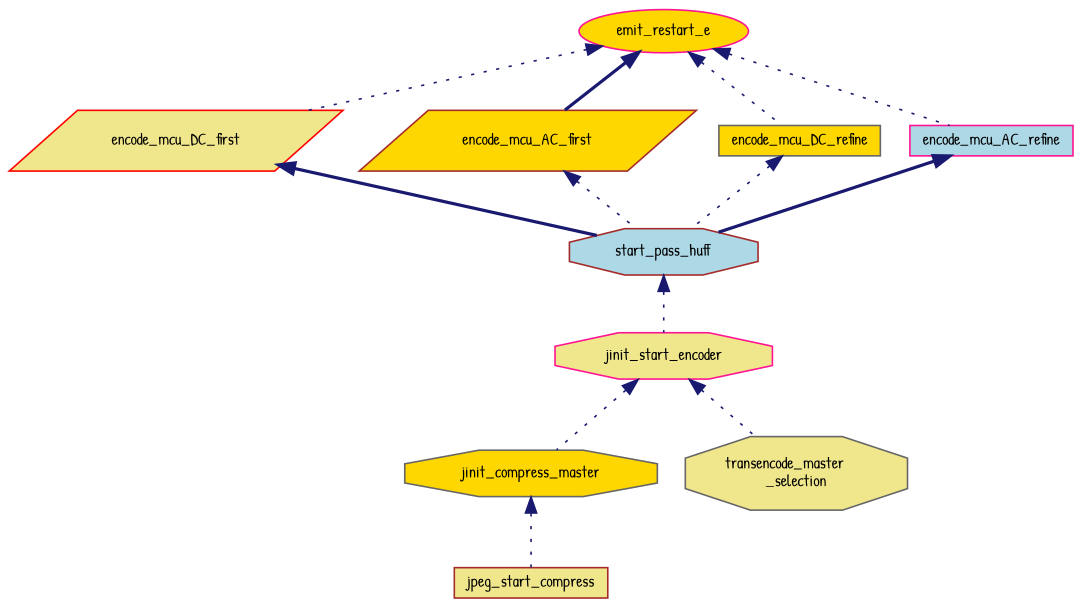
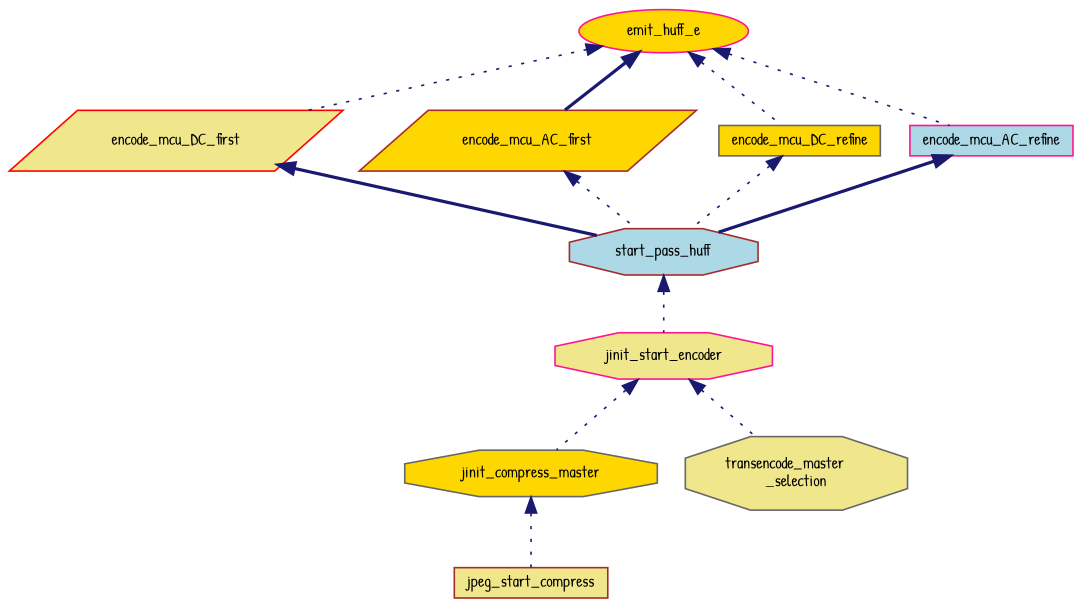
(664, 31) -> (664, 31)
